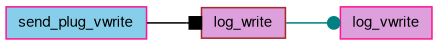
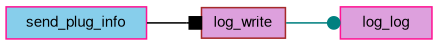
(76, 23) -> (76, 23)
(386, 23) -> (386, 23)
